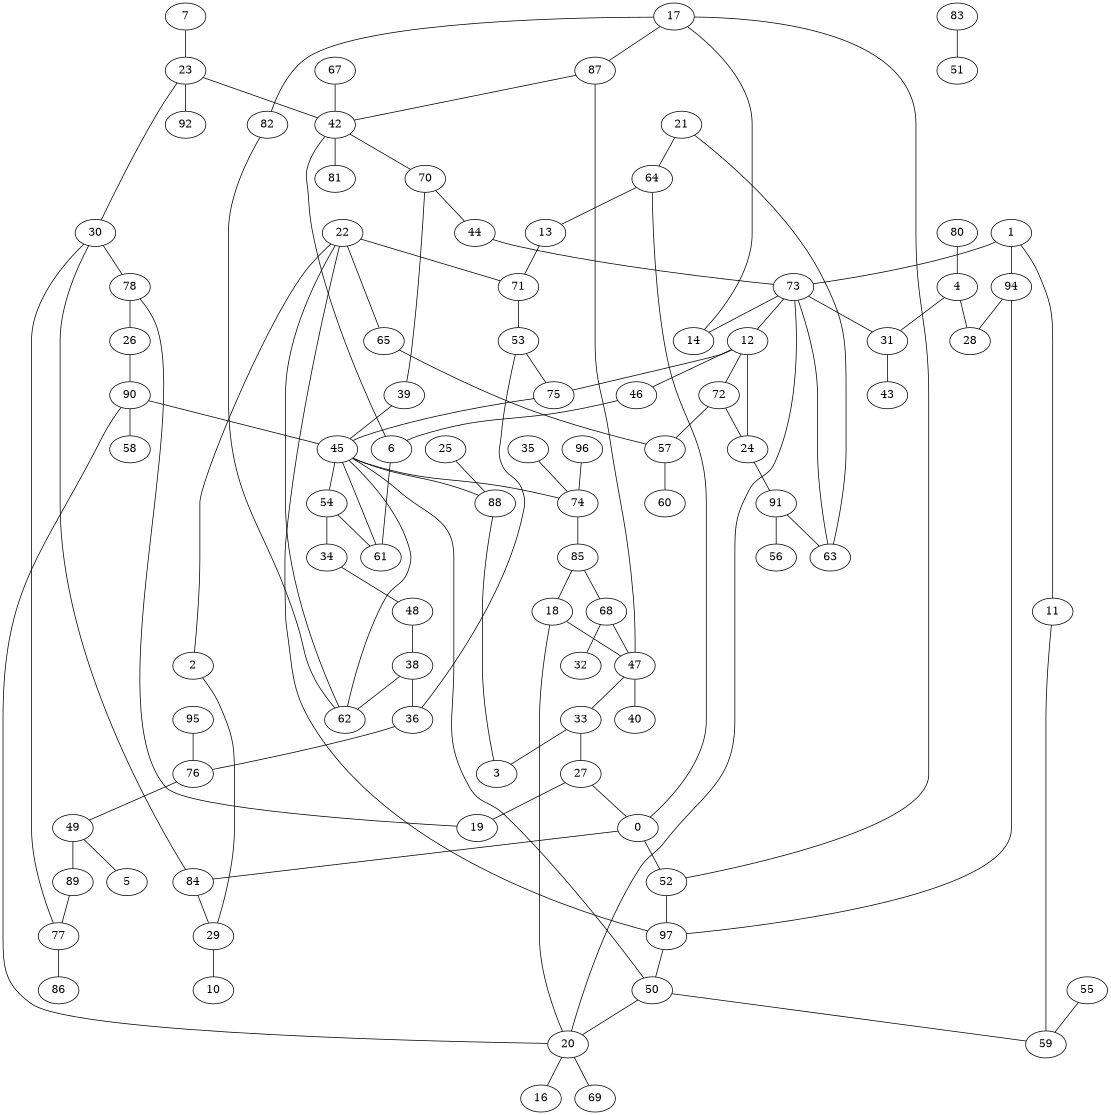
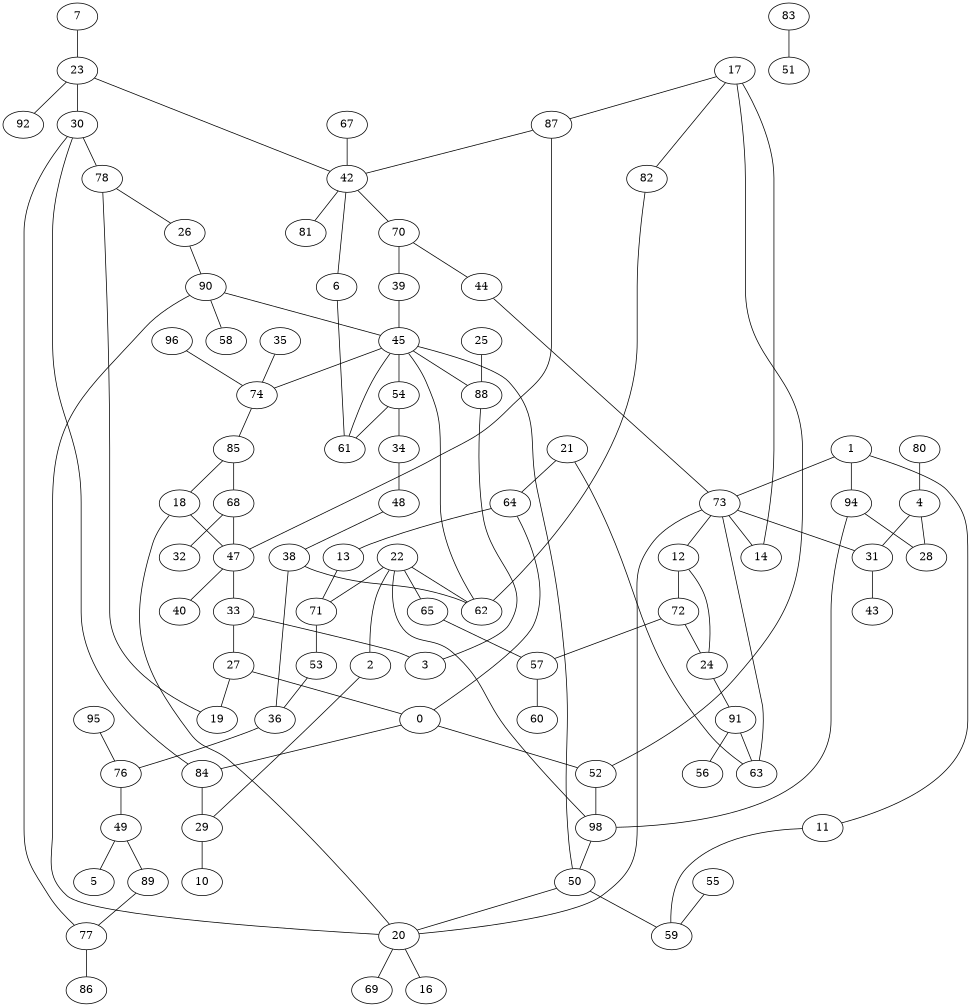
(554, 395) -> none
(636, 395) -> none
(666, 936) -> (596, 828)
